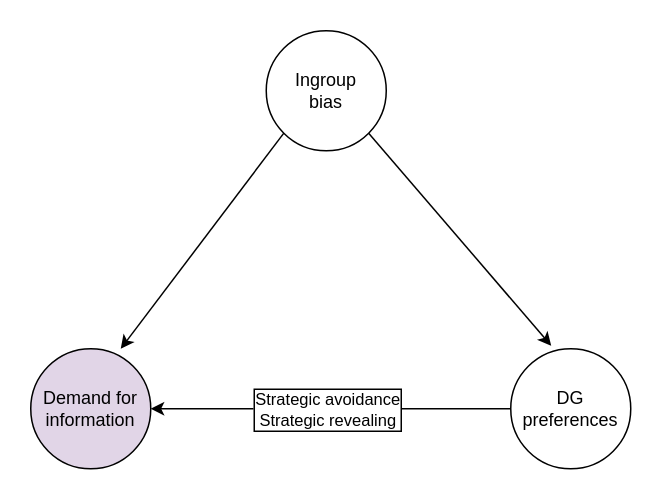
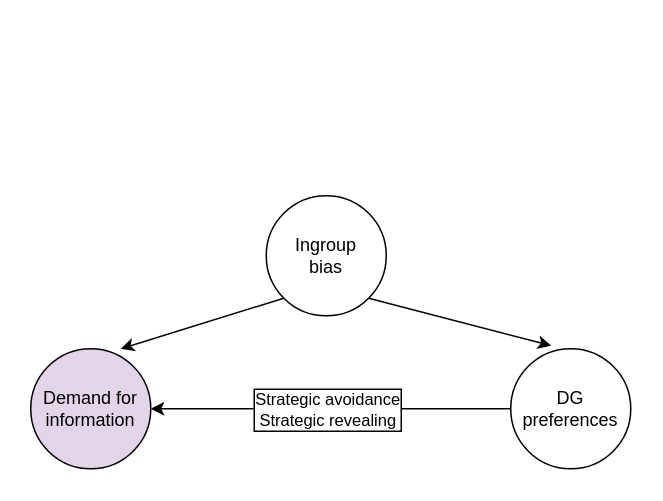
(326, 91) -> (326, 256)
